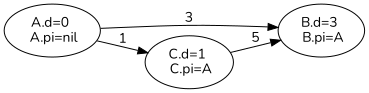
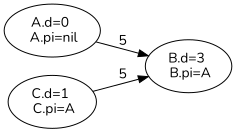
(189, 18) -> (123, 41)
(117, 46) -> none
